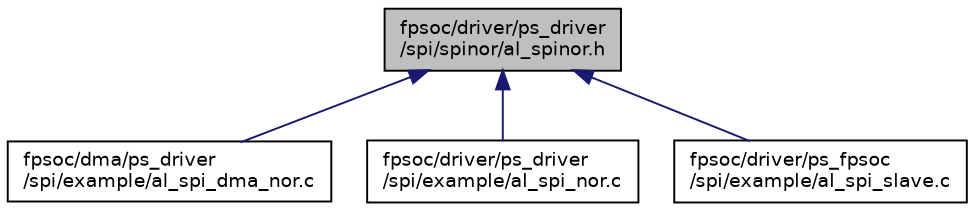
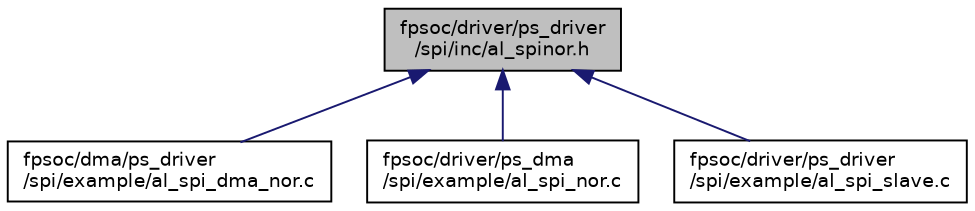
(503, 40) -> (503, 40)
(503, 171) -> (503, 171)
(821, 171) -> (821, 171)
